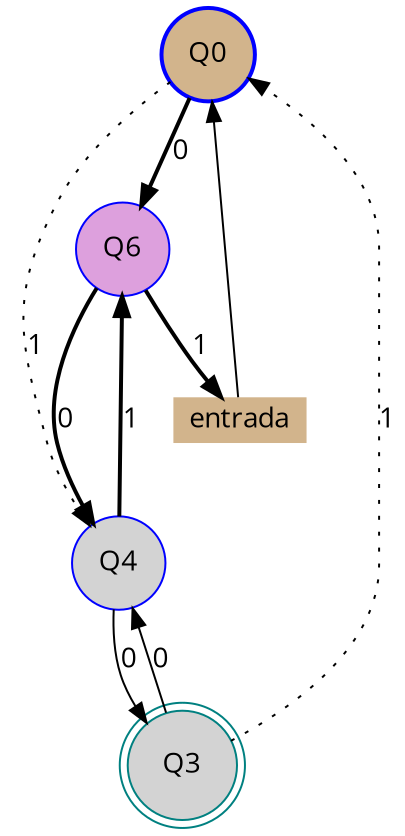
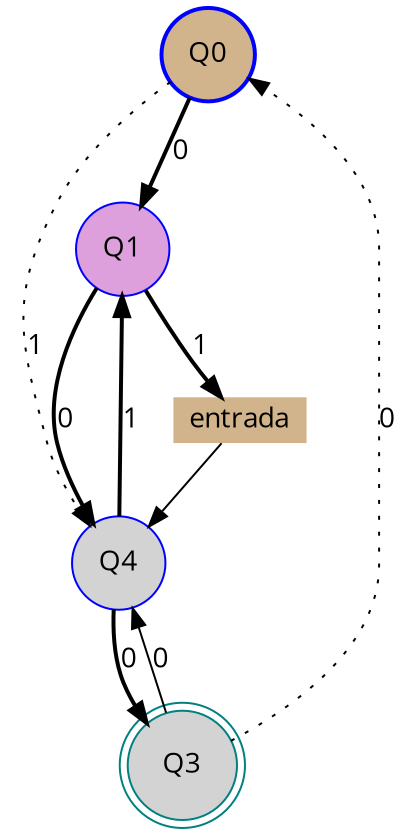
(123, 249) -> (123, 249)
(226, 259) -> (192, 477)
(388, 420) -> (388, 420)
(117, 660) -> (117, 660)
